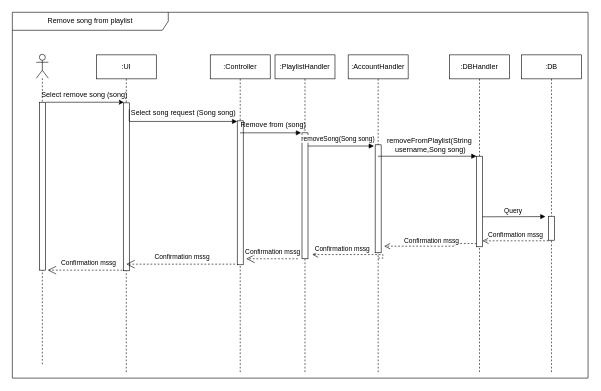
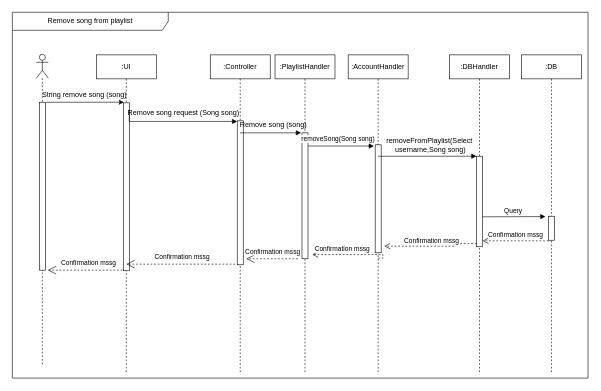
(85, 95) -> (85, 95)
(184, 113) -> (184, 113)
(274, 125) -> (274, 125)
(431, 145) -> (431, 145)
